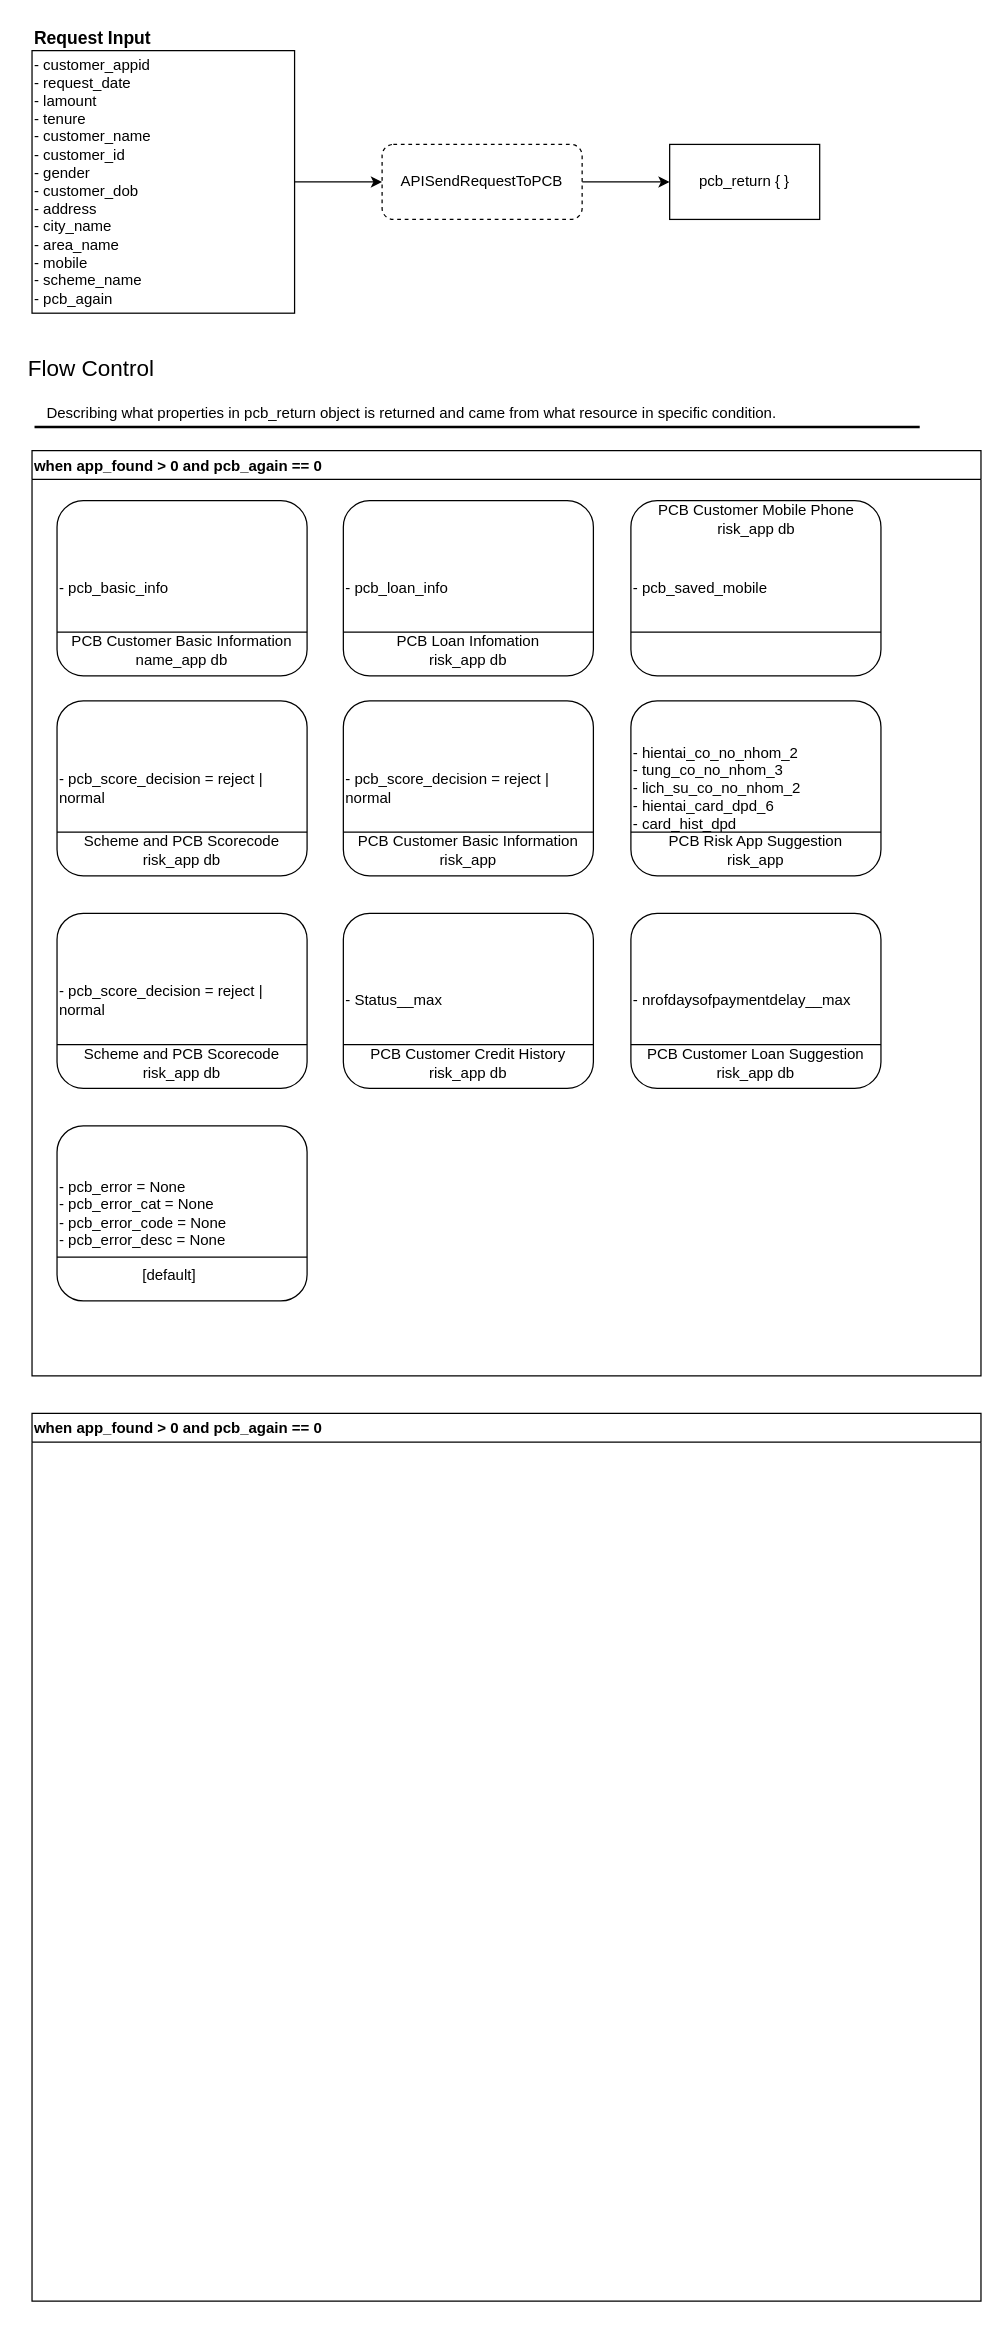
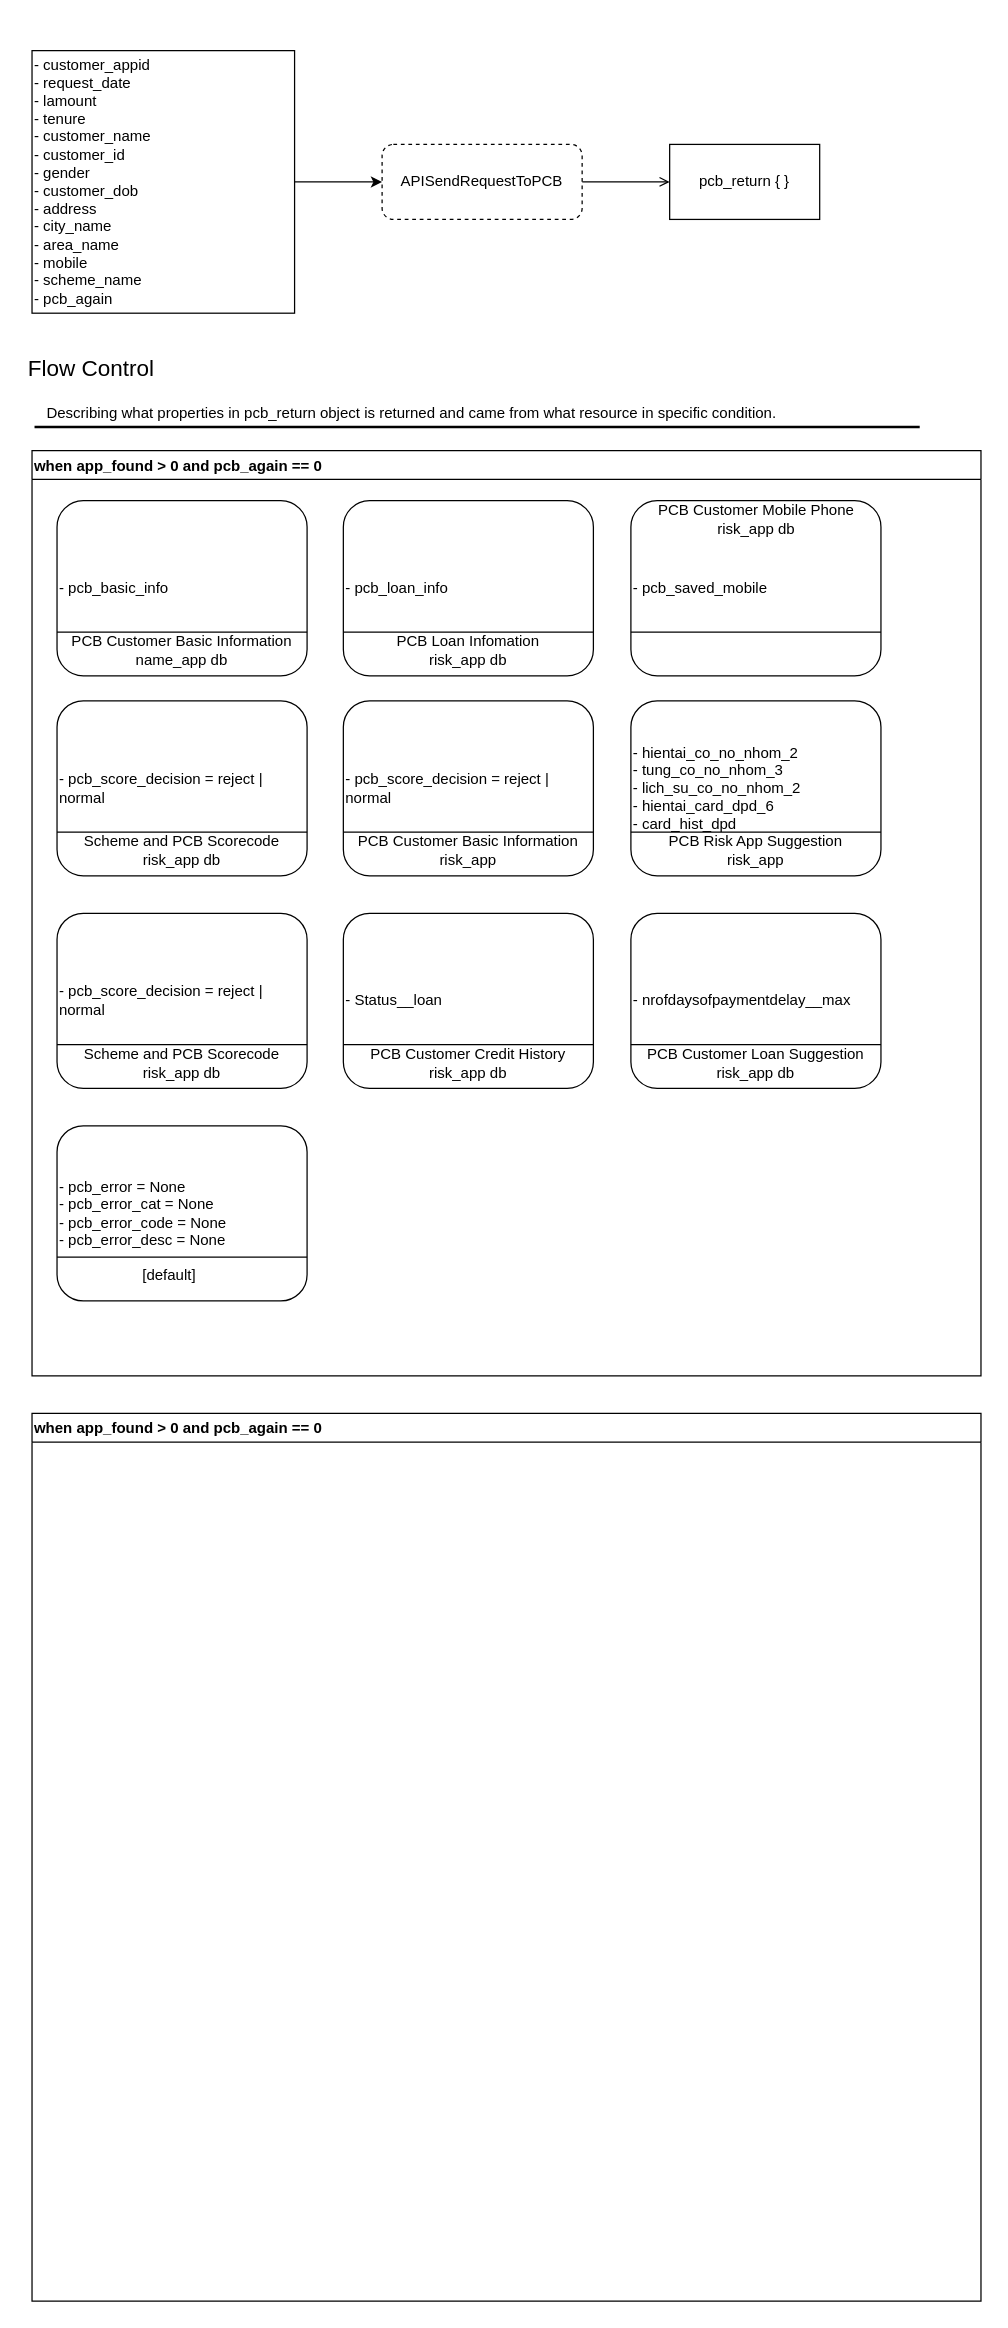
(107, 38) -> none
(659, 182) -> (661, 182)
(398, 1001) -> (401, 1001)
